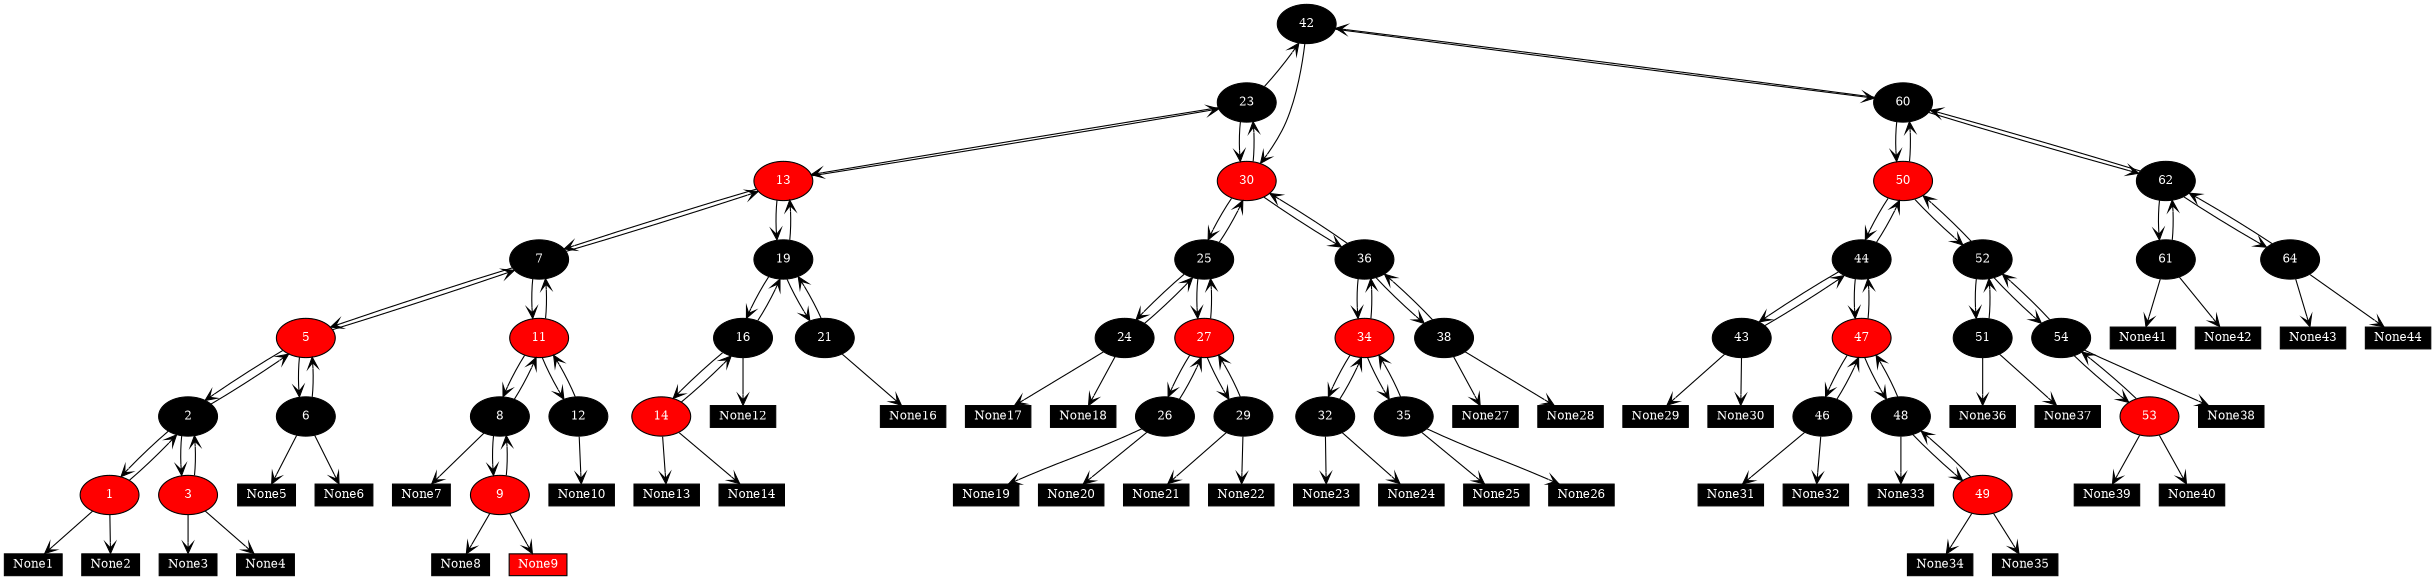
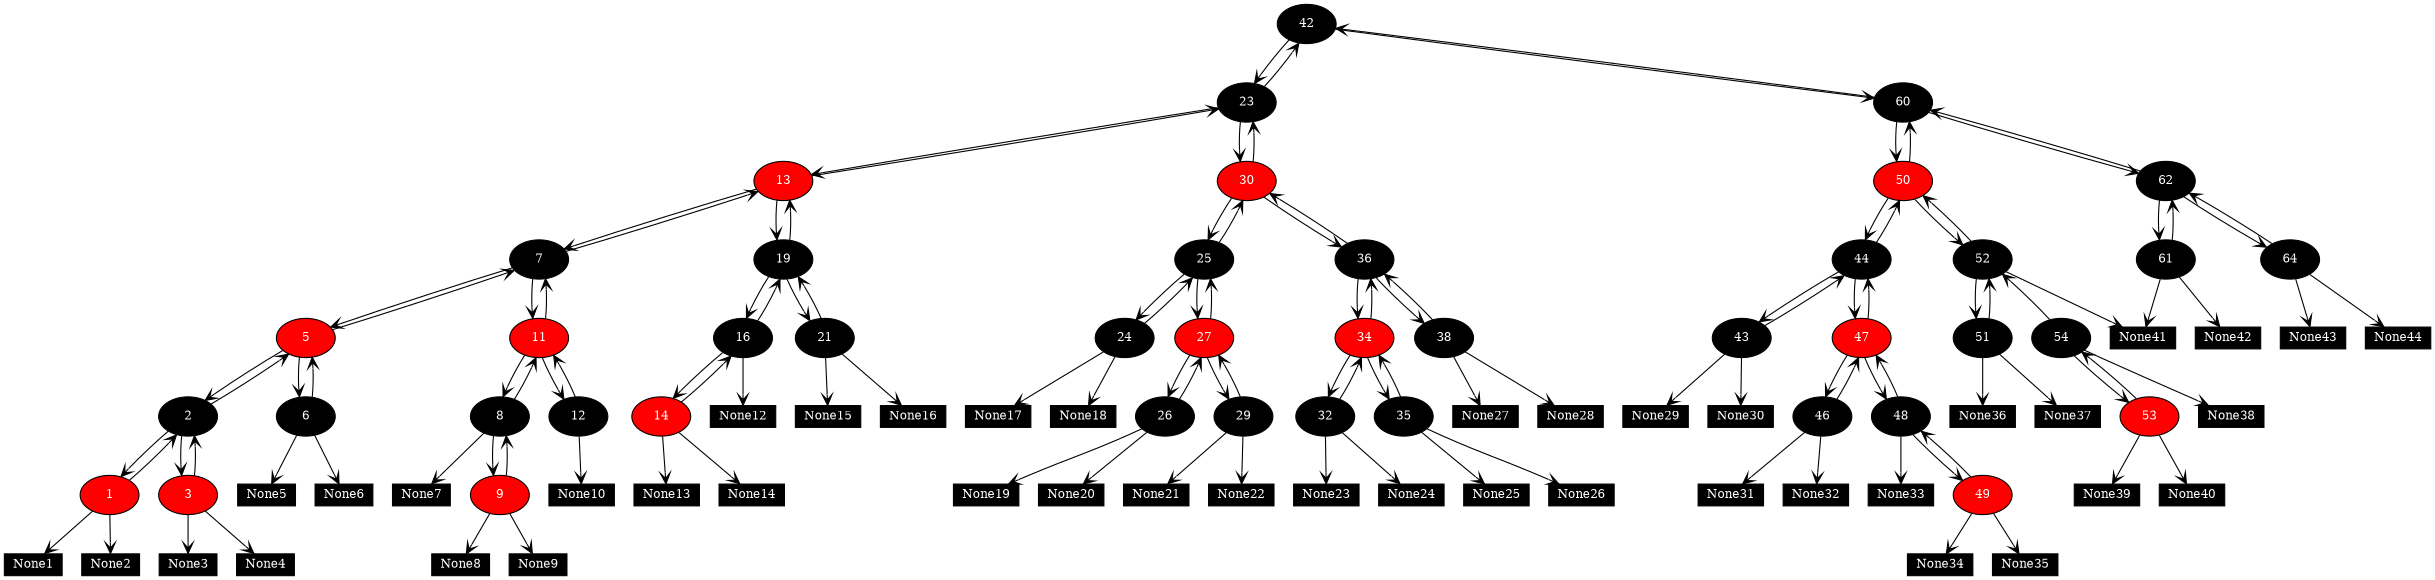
(1293, 102) -> (1275, 57)
(2013, 297) -> (2059, 297)
none -> (828, 416)
(538, 565) -> (538, 565)
